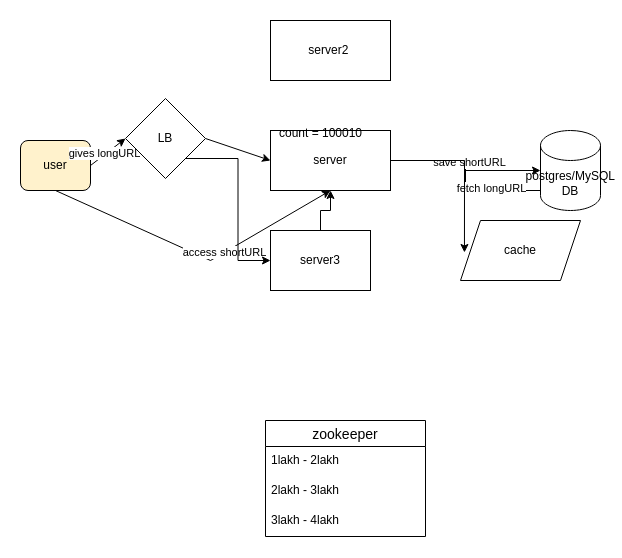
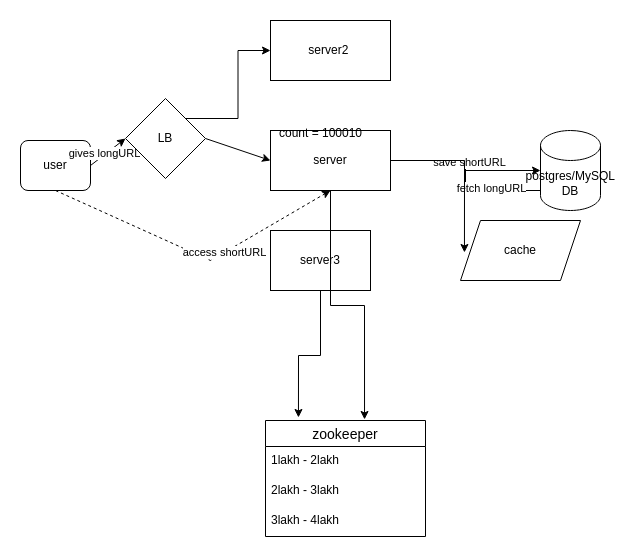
none -> (238, 98)
(56, 166) -> (56, 166)
(238, 197) -> none
(321, 217) -> (315, 356)
(118, 219) -> (118, 219)
none -> (354, 306)
